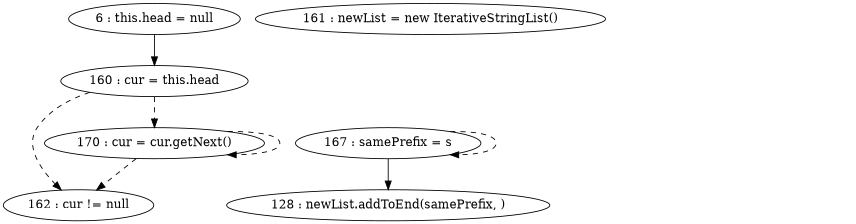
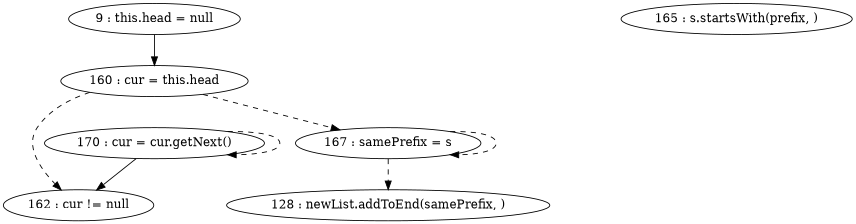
(154, 19) -> (154, 19)
(430, 19) -> none
none -> (737, 19)
(154, 108) -> (267, 111)
(388, 170) -> (388, 170)
(120, 172) -> (120, 172)
